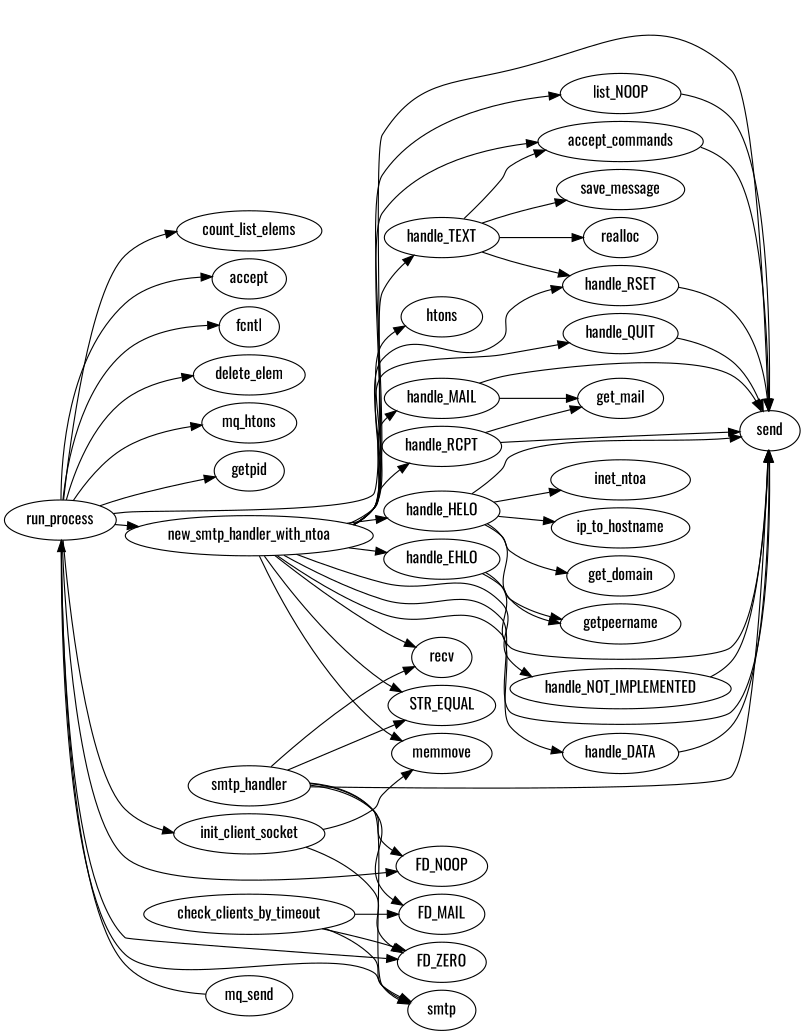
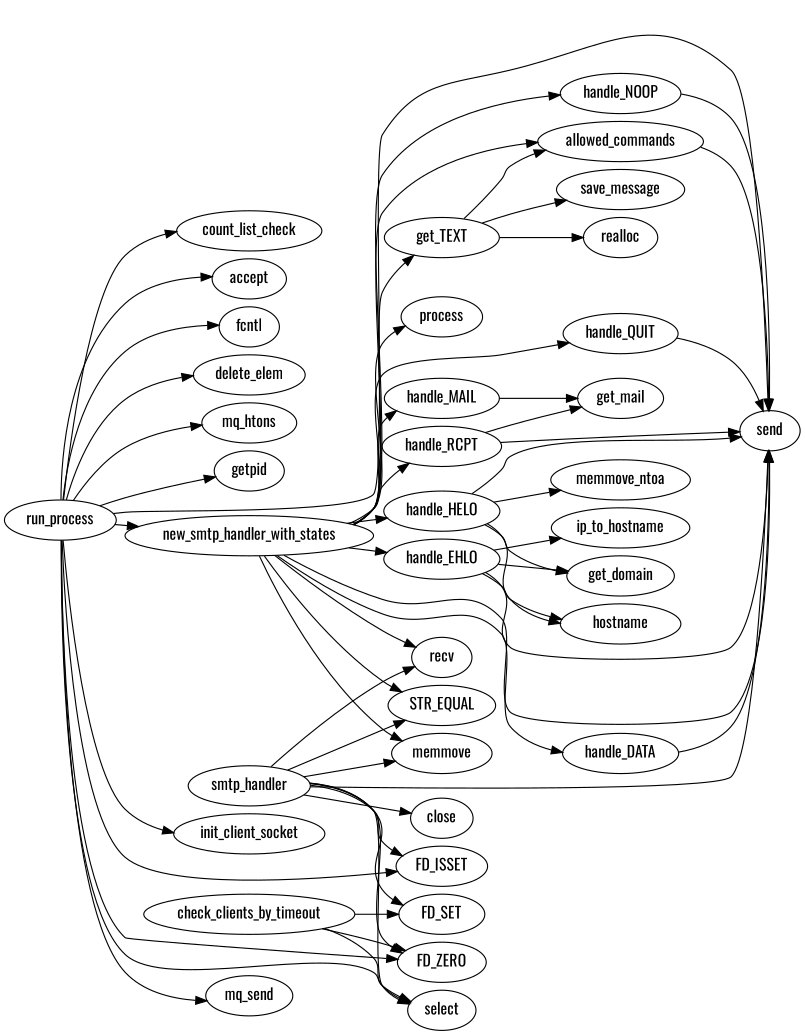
(621, 94) -> (621, 94)
(621, 142) -> (621, 142)
(249, 231) -> (249, 231)
(442, 238) -> (442, 238)
(621, 286) -> none
(442, 317) -> (442, 317)
(623, 363) -> none
(621, 480) -> (621, 480)
(521, 519) -> (522, 545)
(249, 536) -> (249, 536)
none -> (523, 567)
(621, 624) -> (621, 624)
(621, 689) -> none
(77, 806) -> (76, 799)
(365, 814) -> (344, 770)
none -> (442, 818)
(442, 866) -> (442, 866)
(368, 884) -> (380, 846)
(442, 914) -> (442, 914)
(442, 1010) -> (442, 1010)
